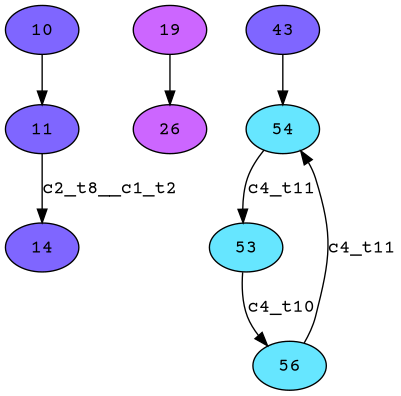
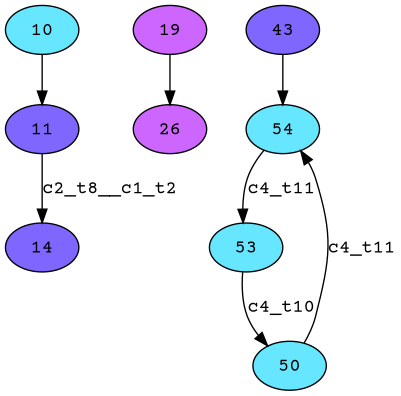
(42, 30) -> (42, 30)
(290, 366) -> (290, 366)
